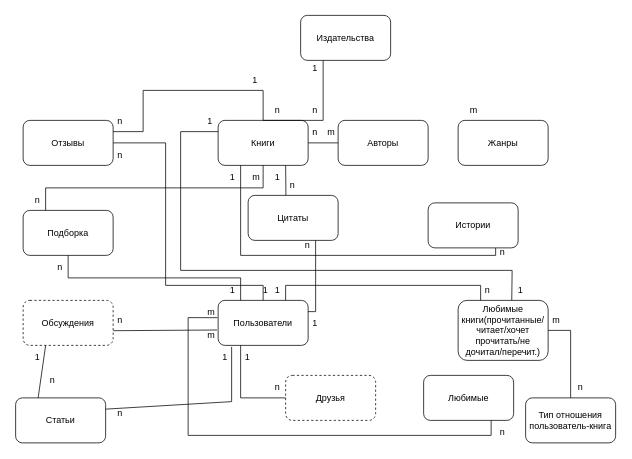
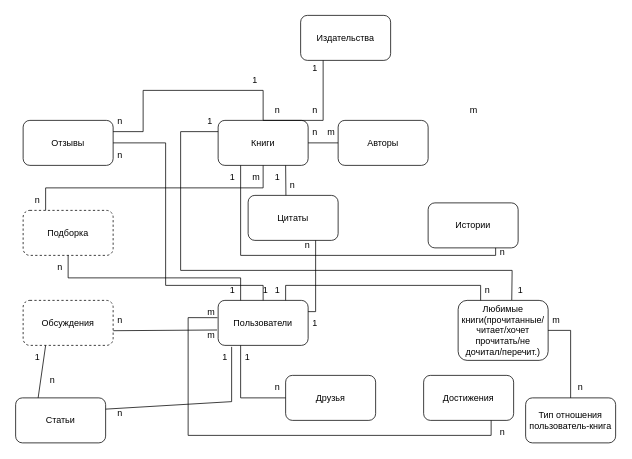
(503, 143) -> none
(68, 233) -> (68, 233)
(330, 398) -> (330, 398)
(468, 398) -> (468, 398)
